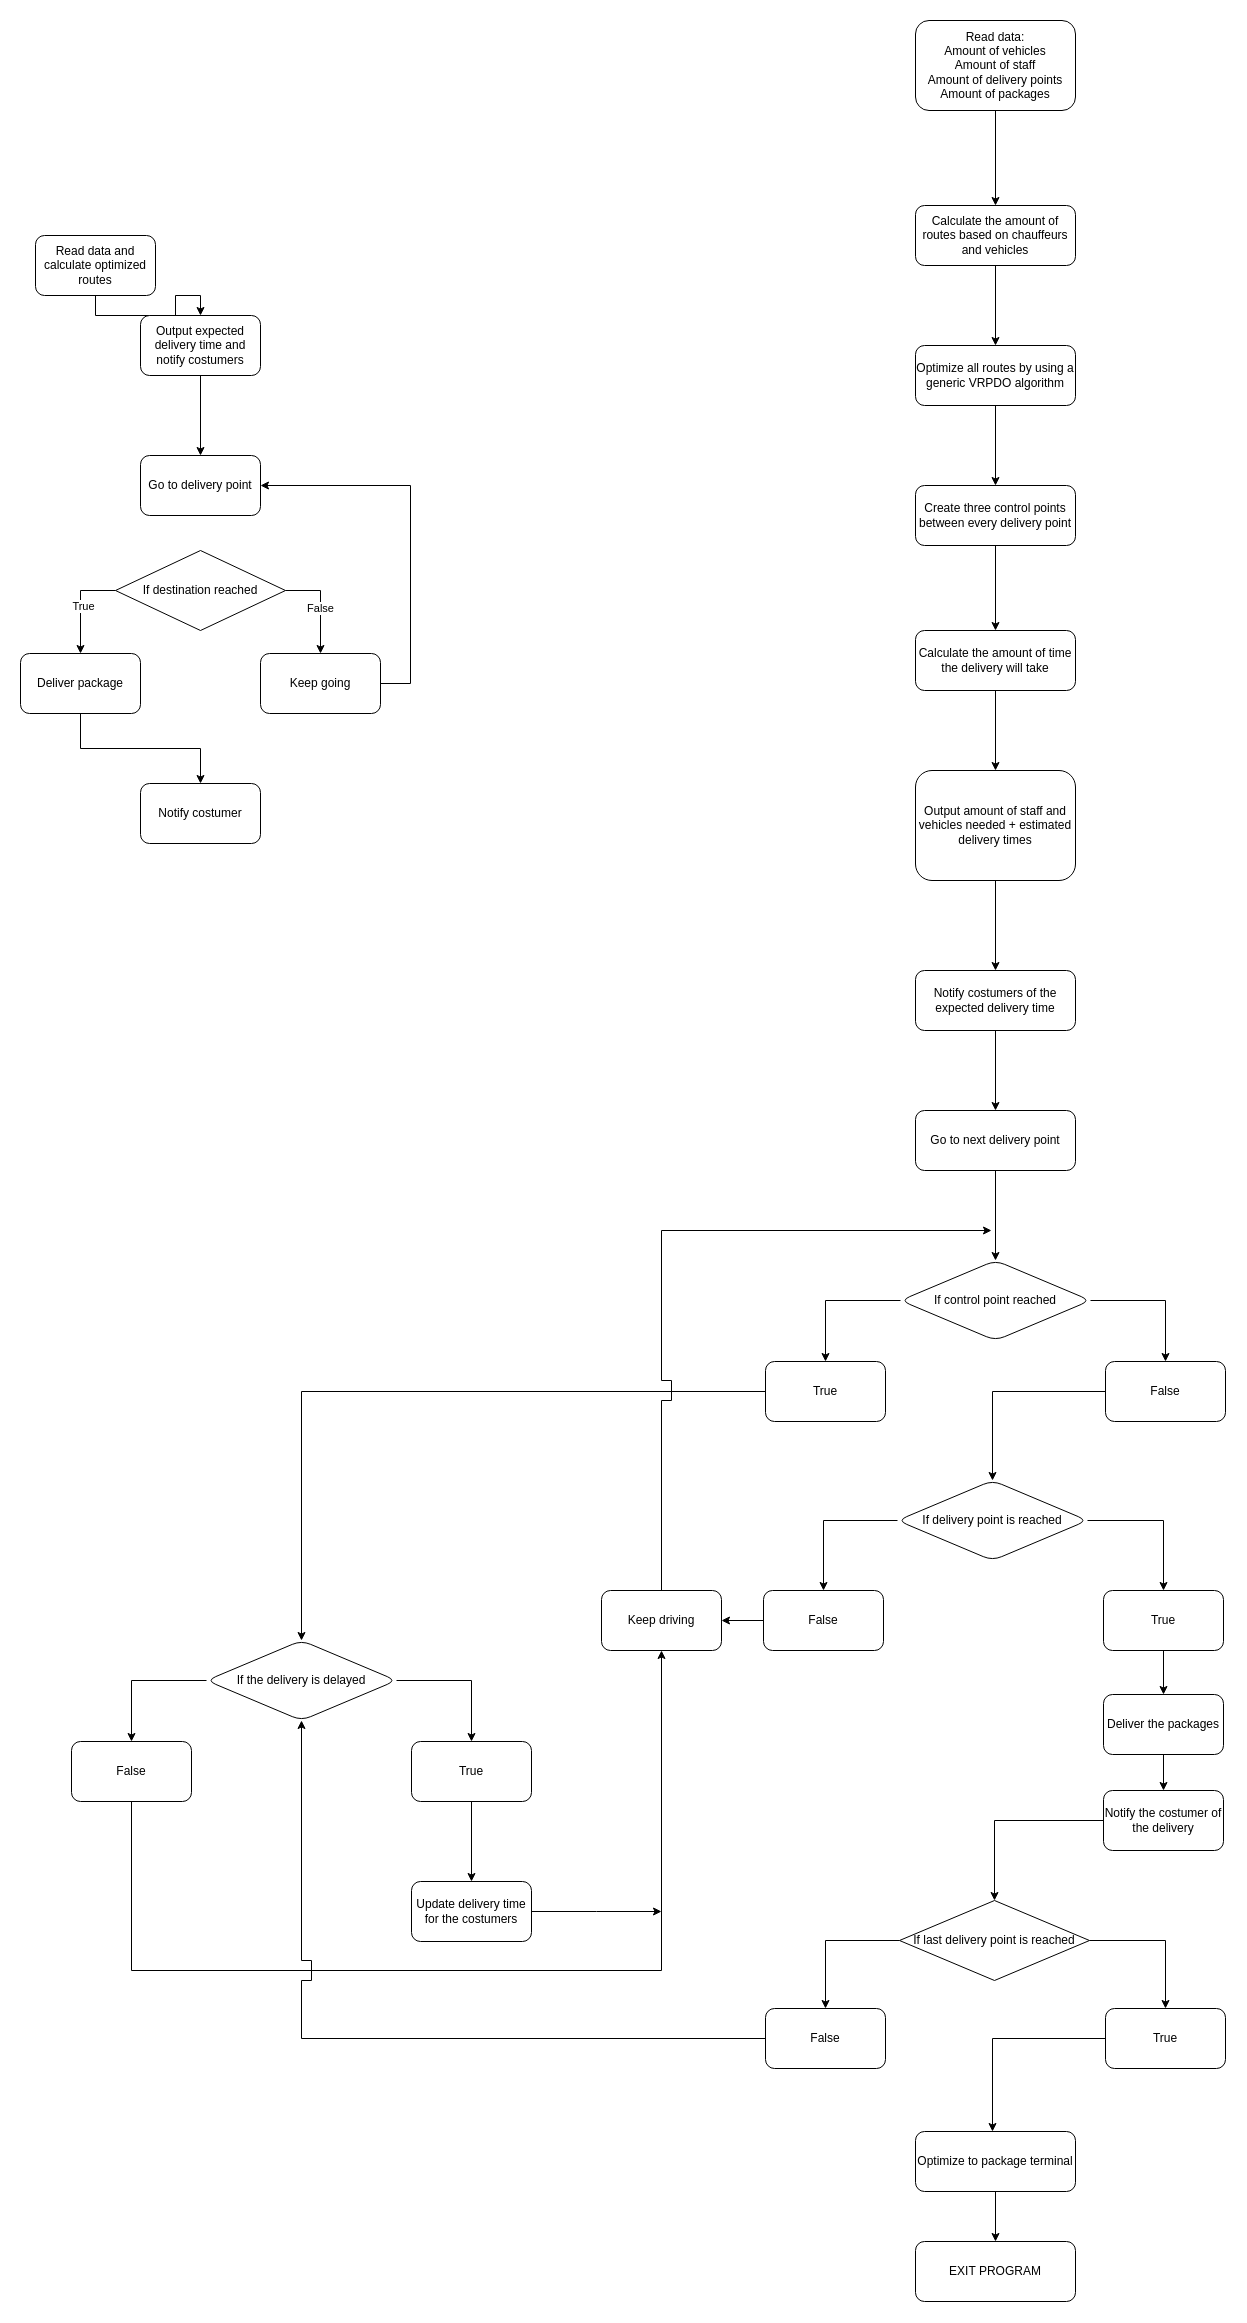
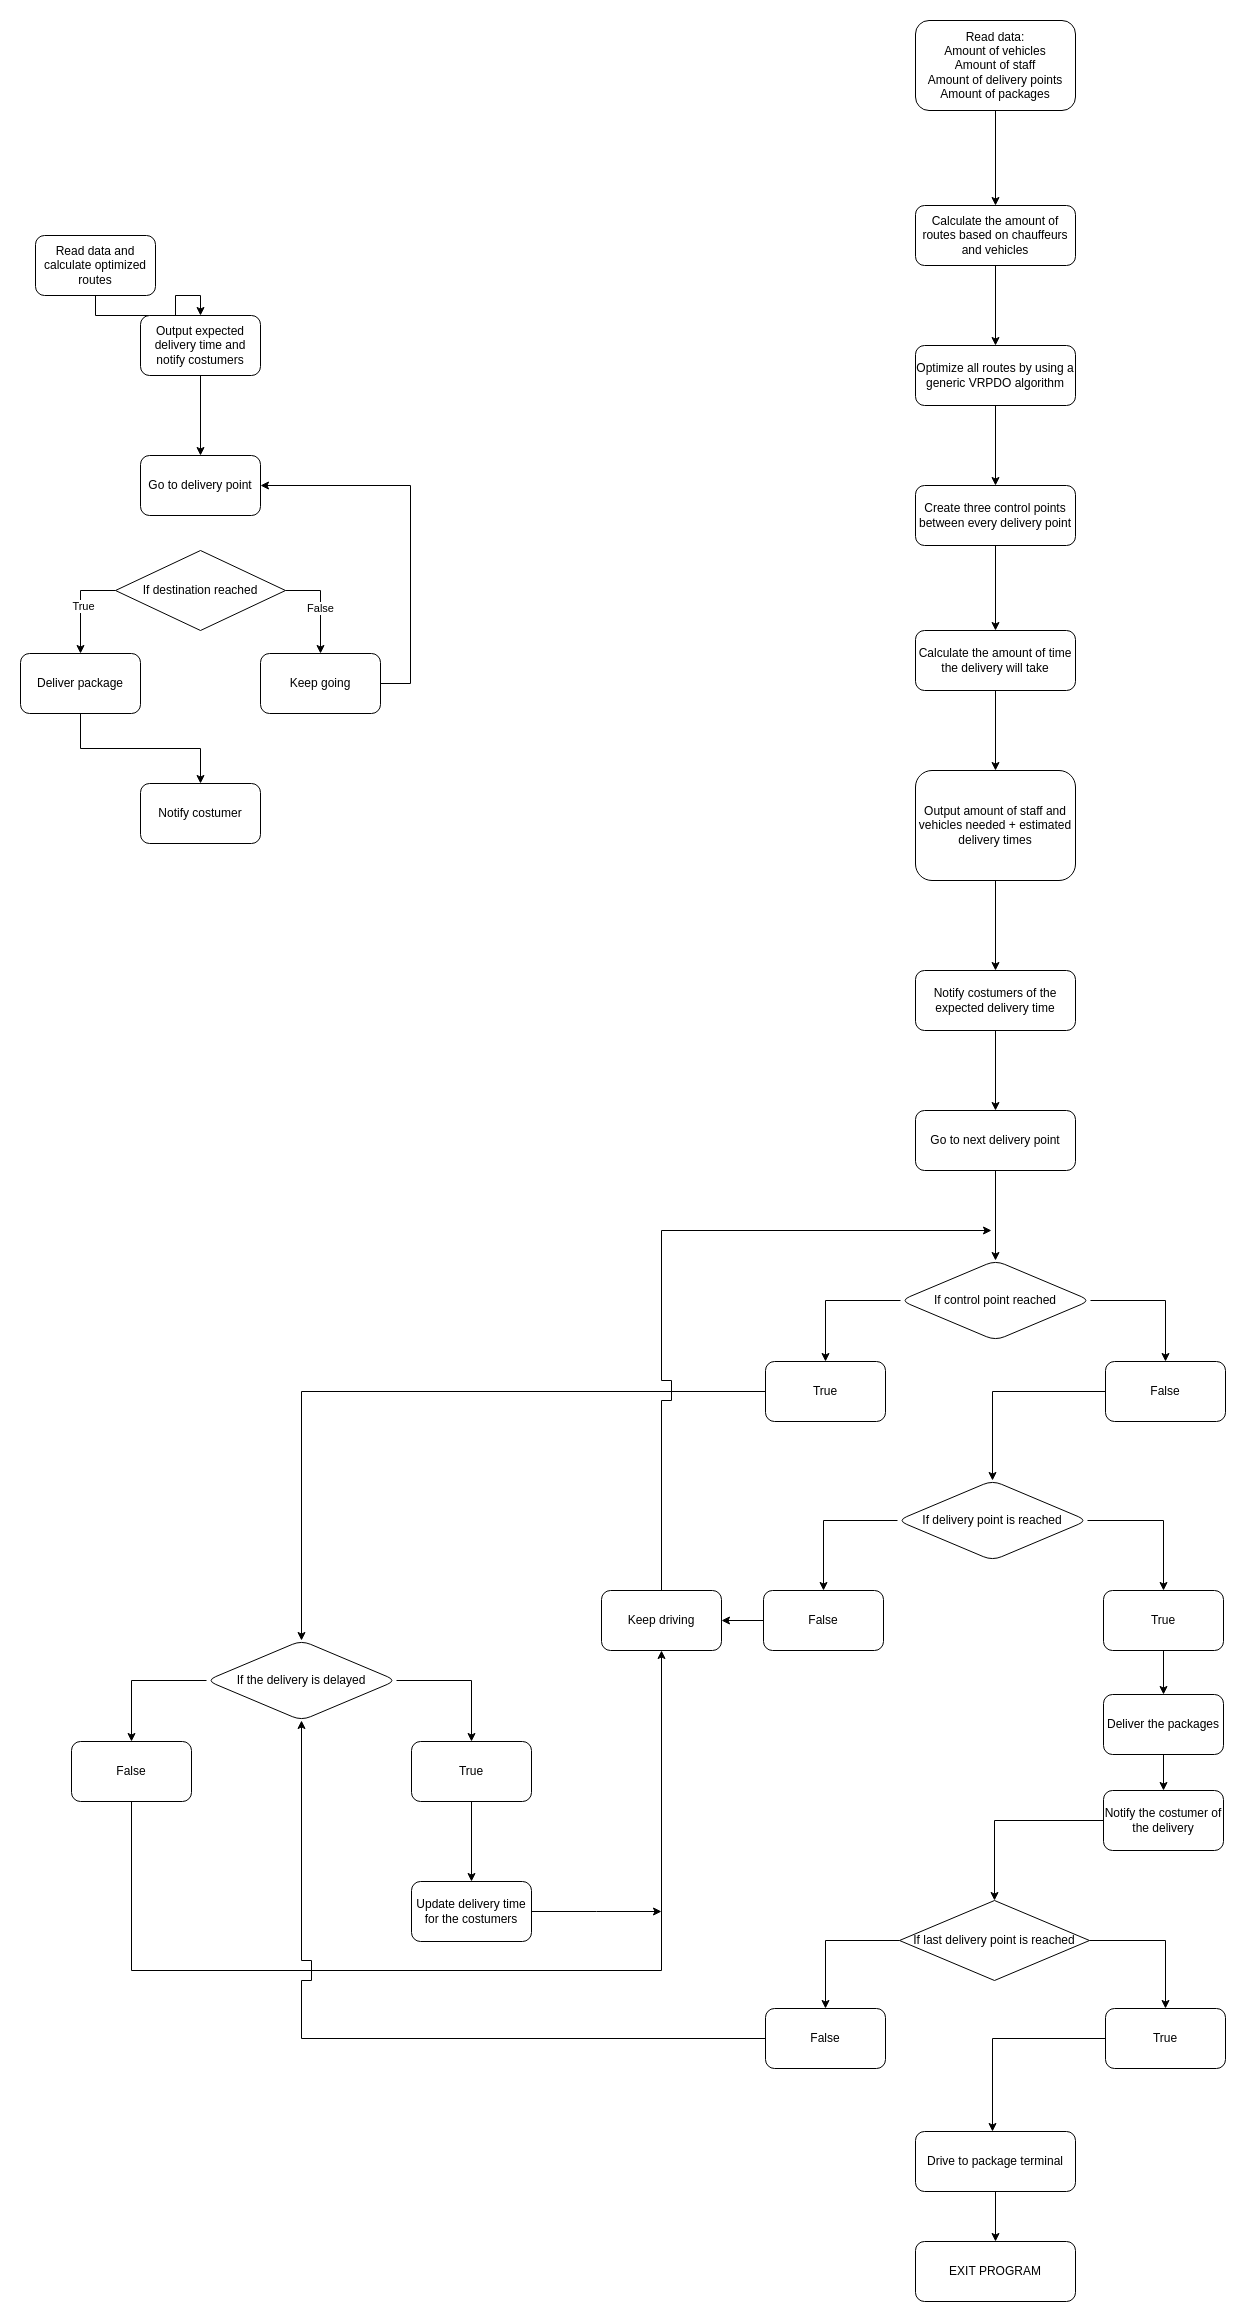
(996, 2162) -> (996, 2162)
